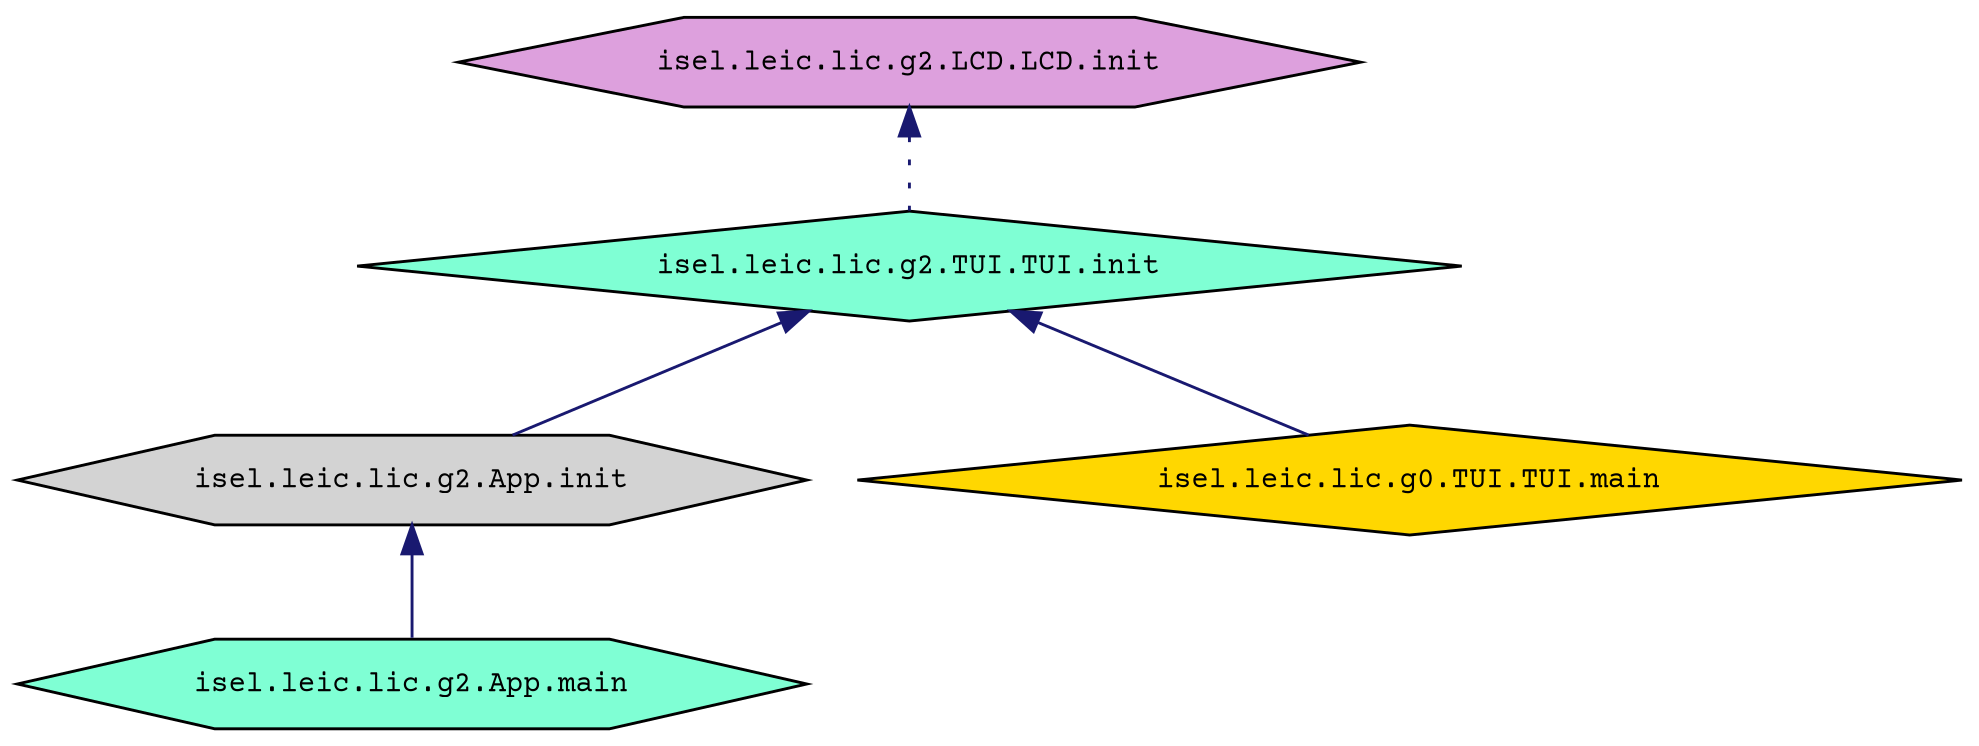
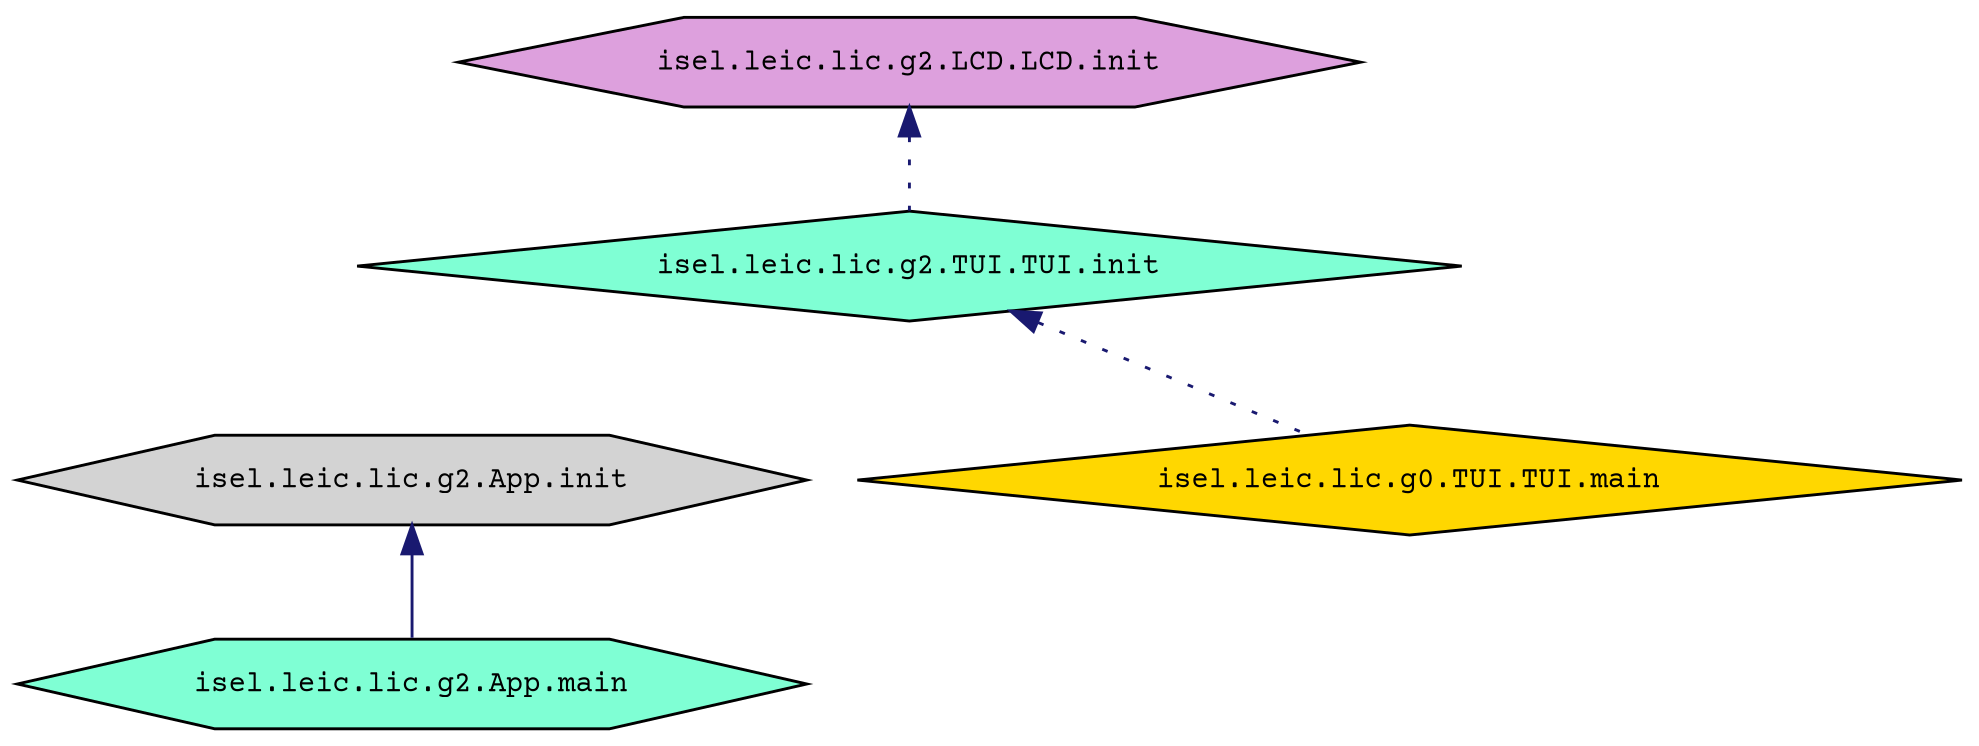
(647, 379) -> none
(1173, 379) -> (1173, 379)
